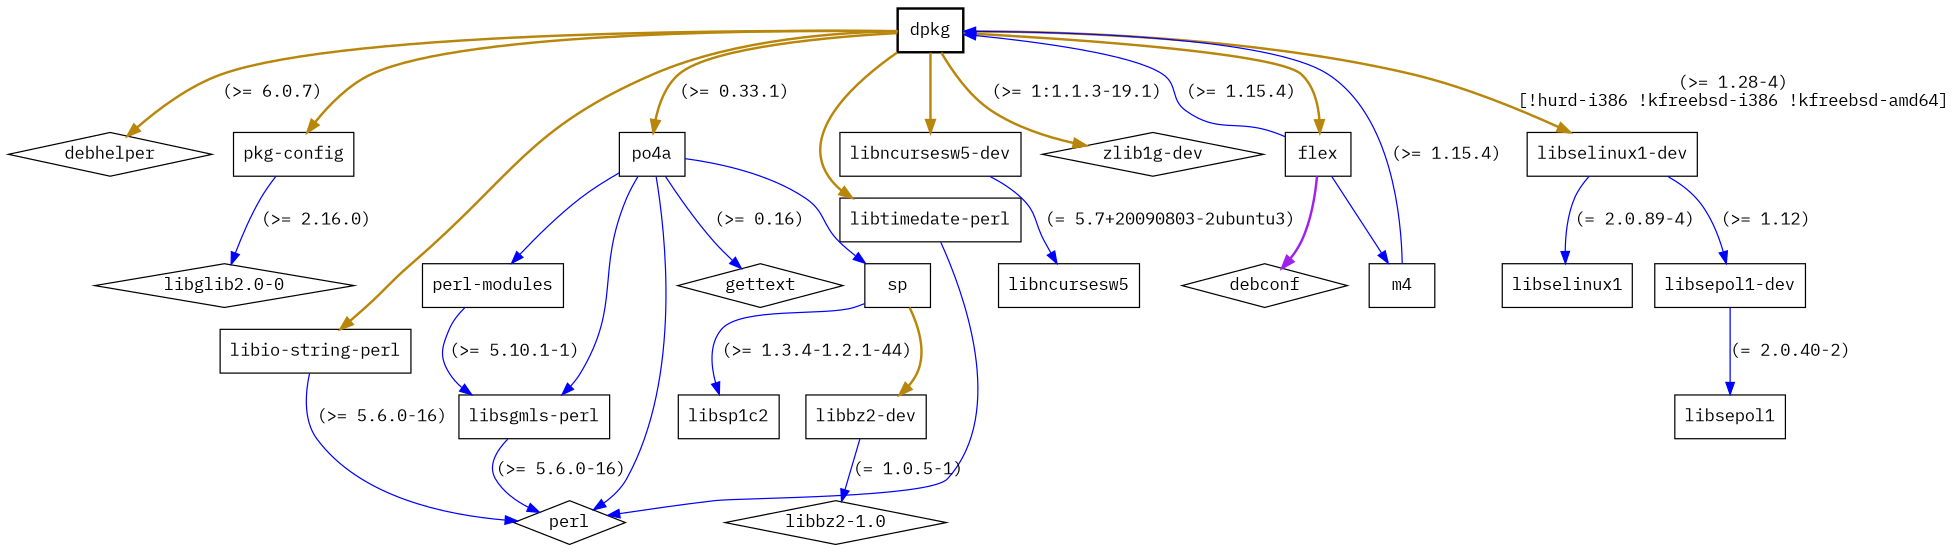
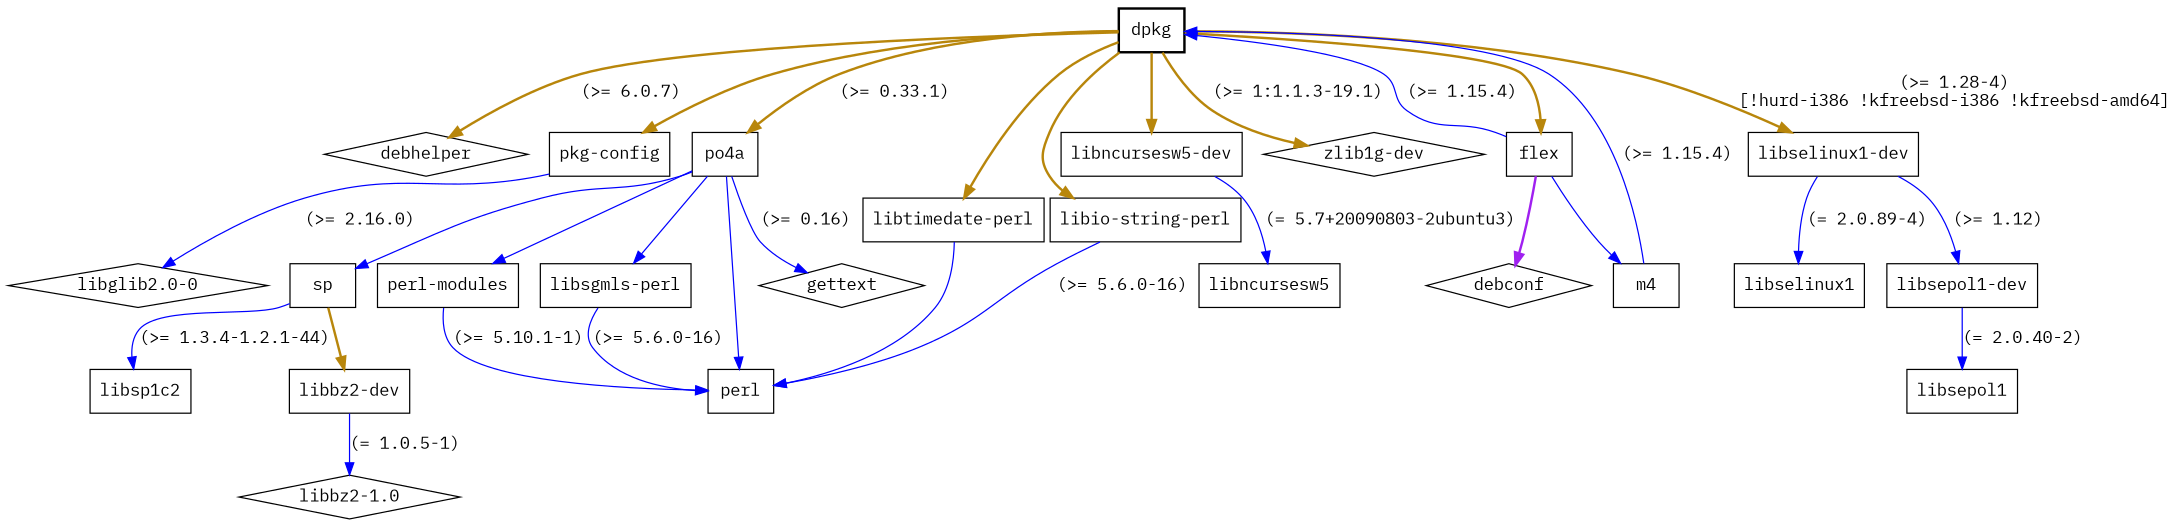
(443, 347) -> (550, 380)
(570, 523) -> (741, 391)
